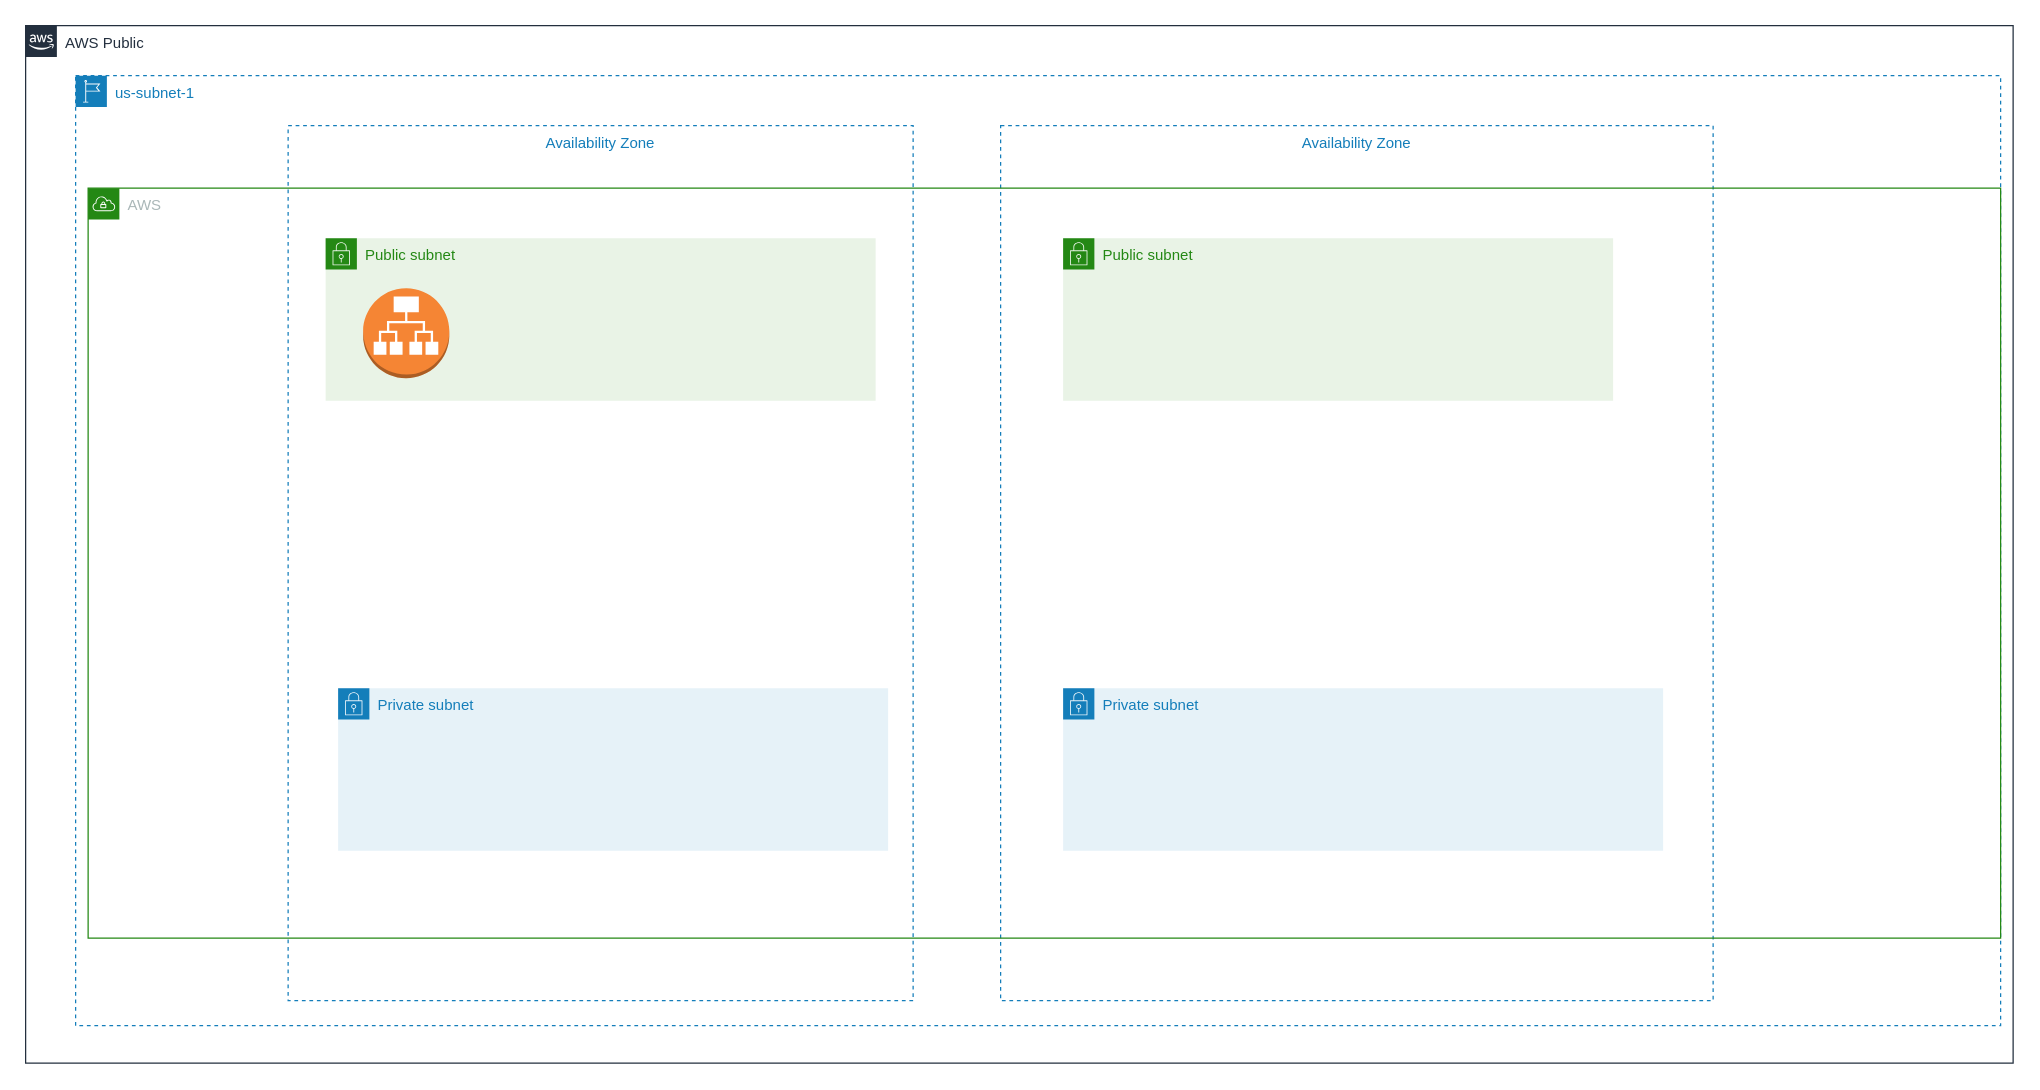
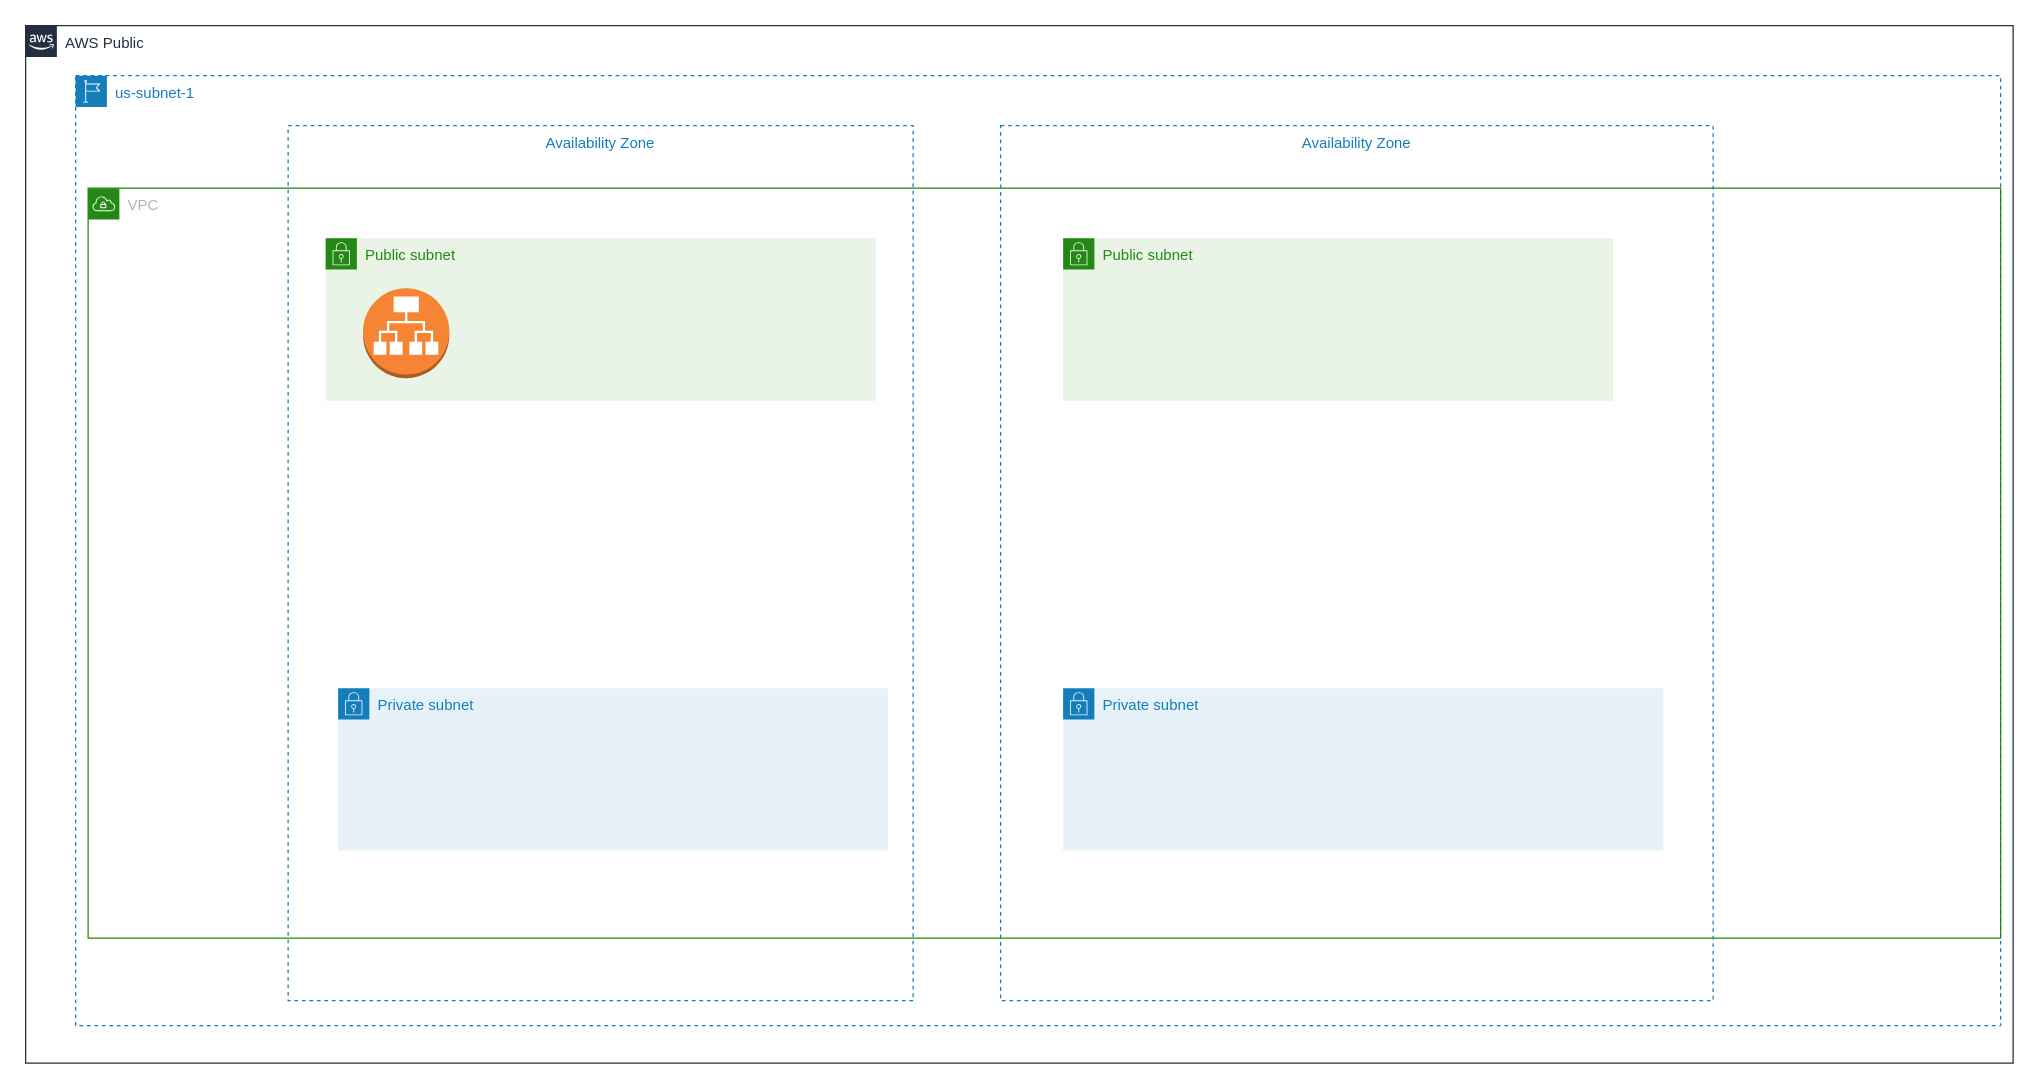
(141, 206) -> (141, 206)
